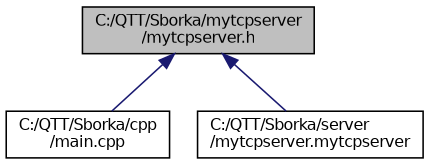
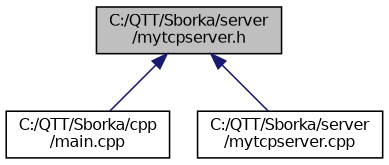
(198, 30) -> (189, 30)
(310, 135) -> (290, 135)
